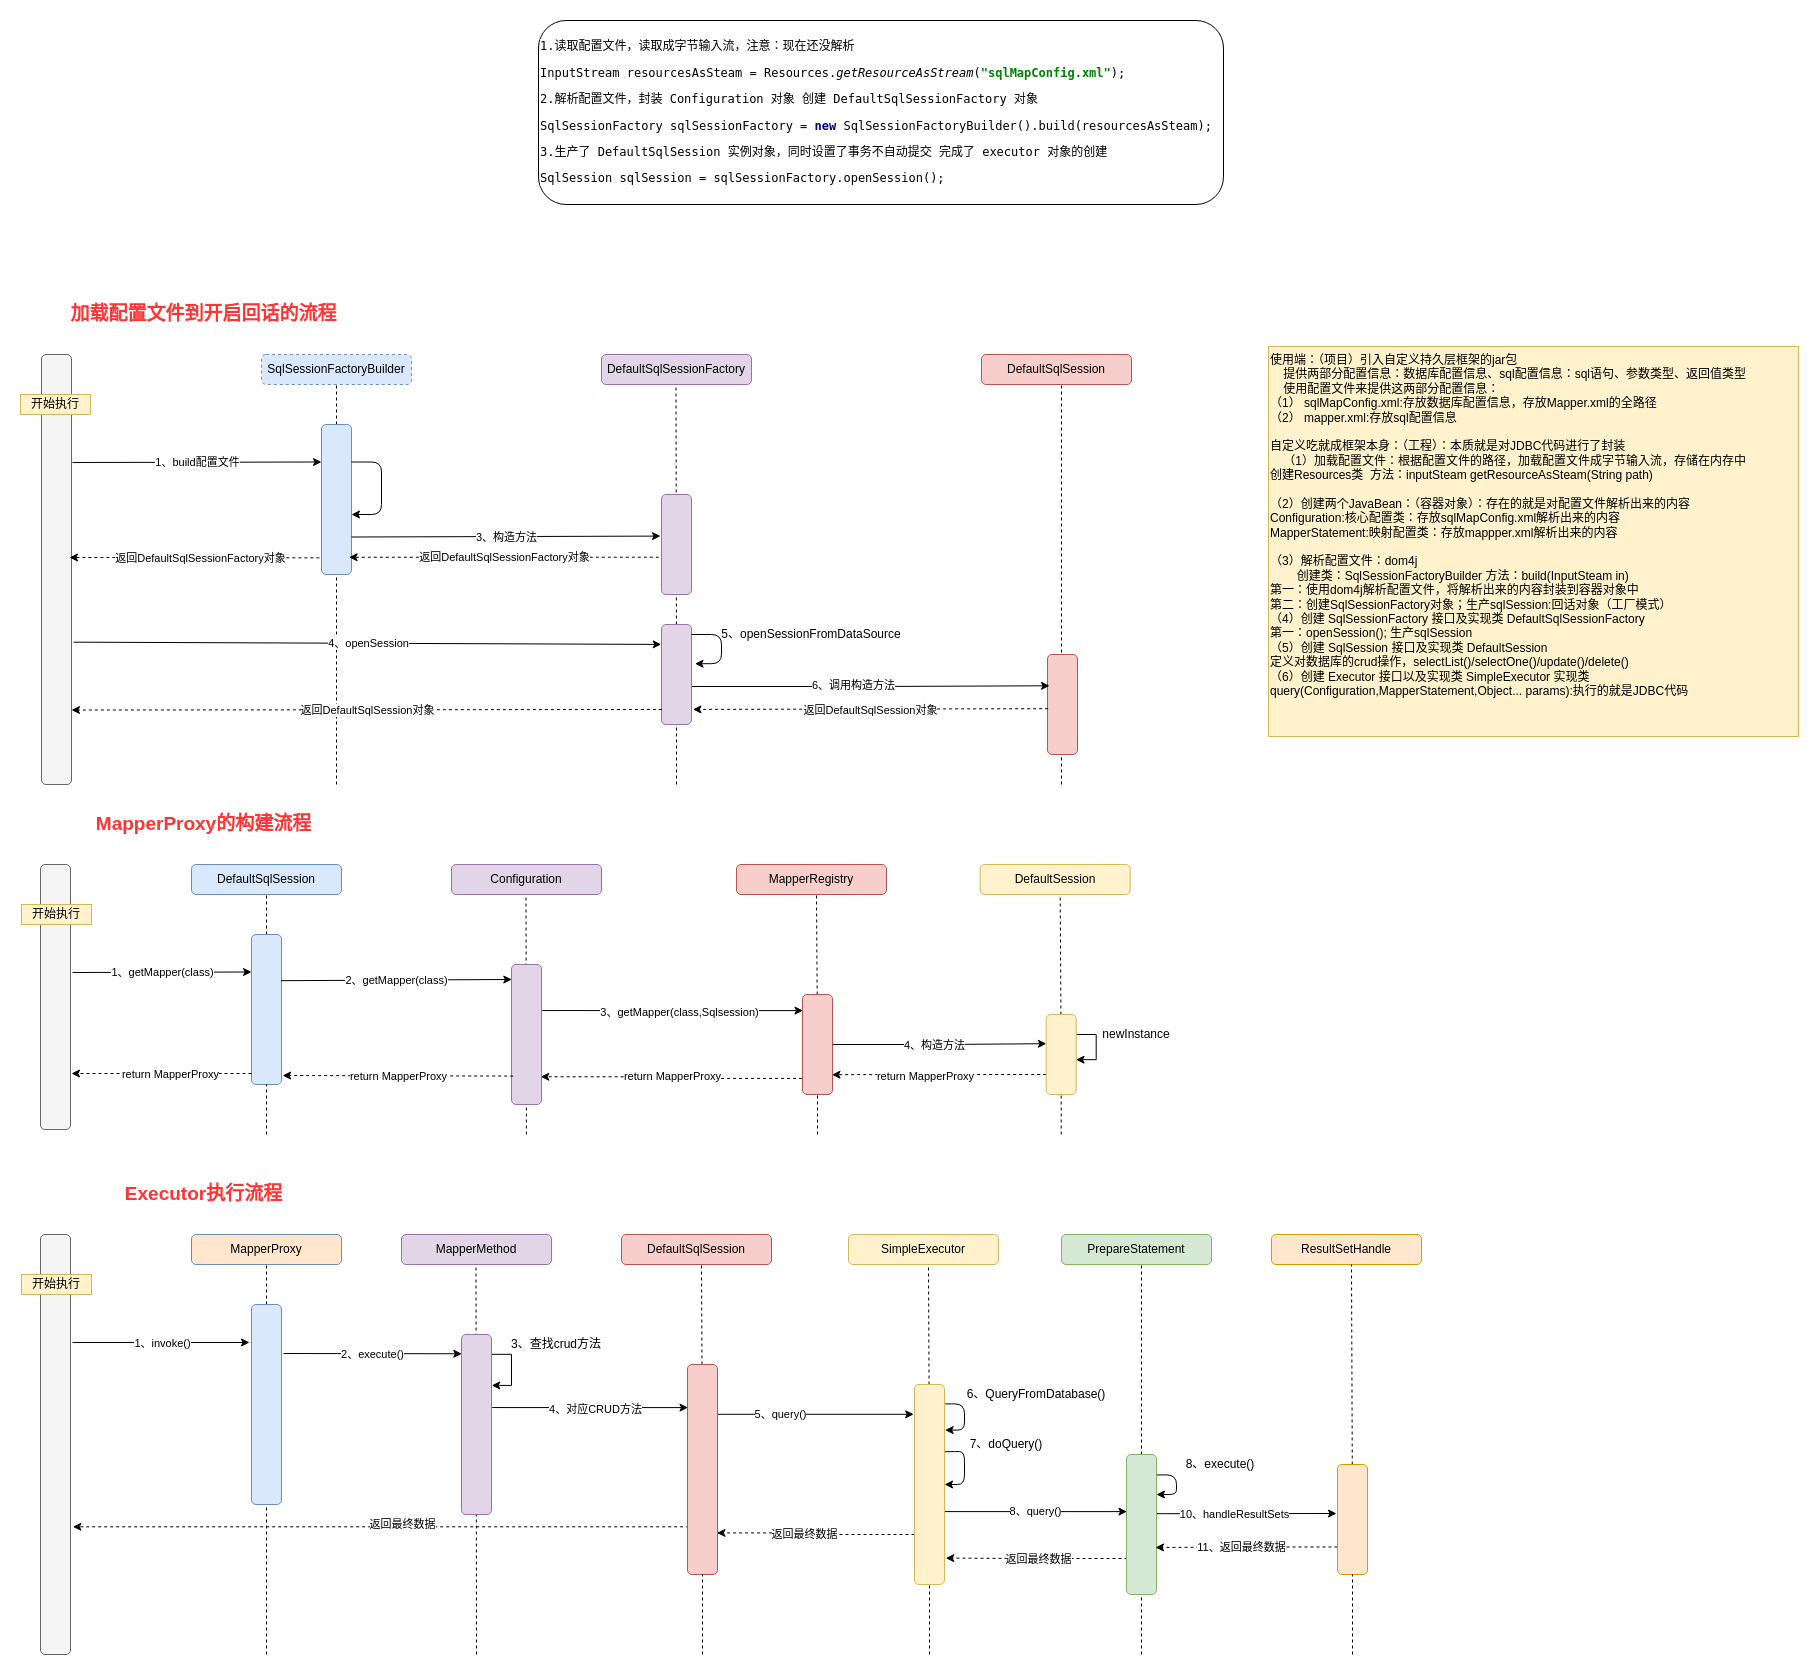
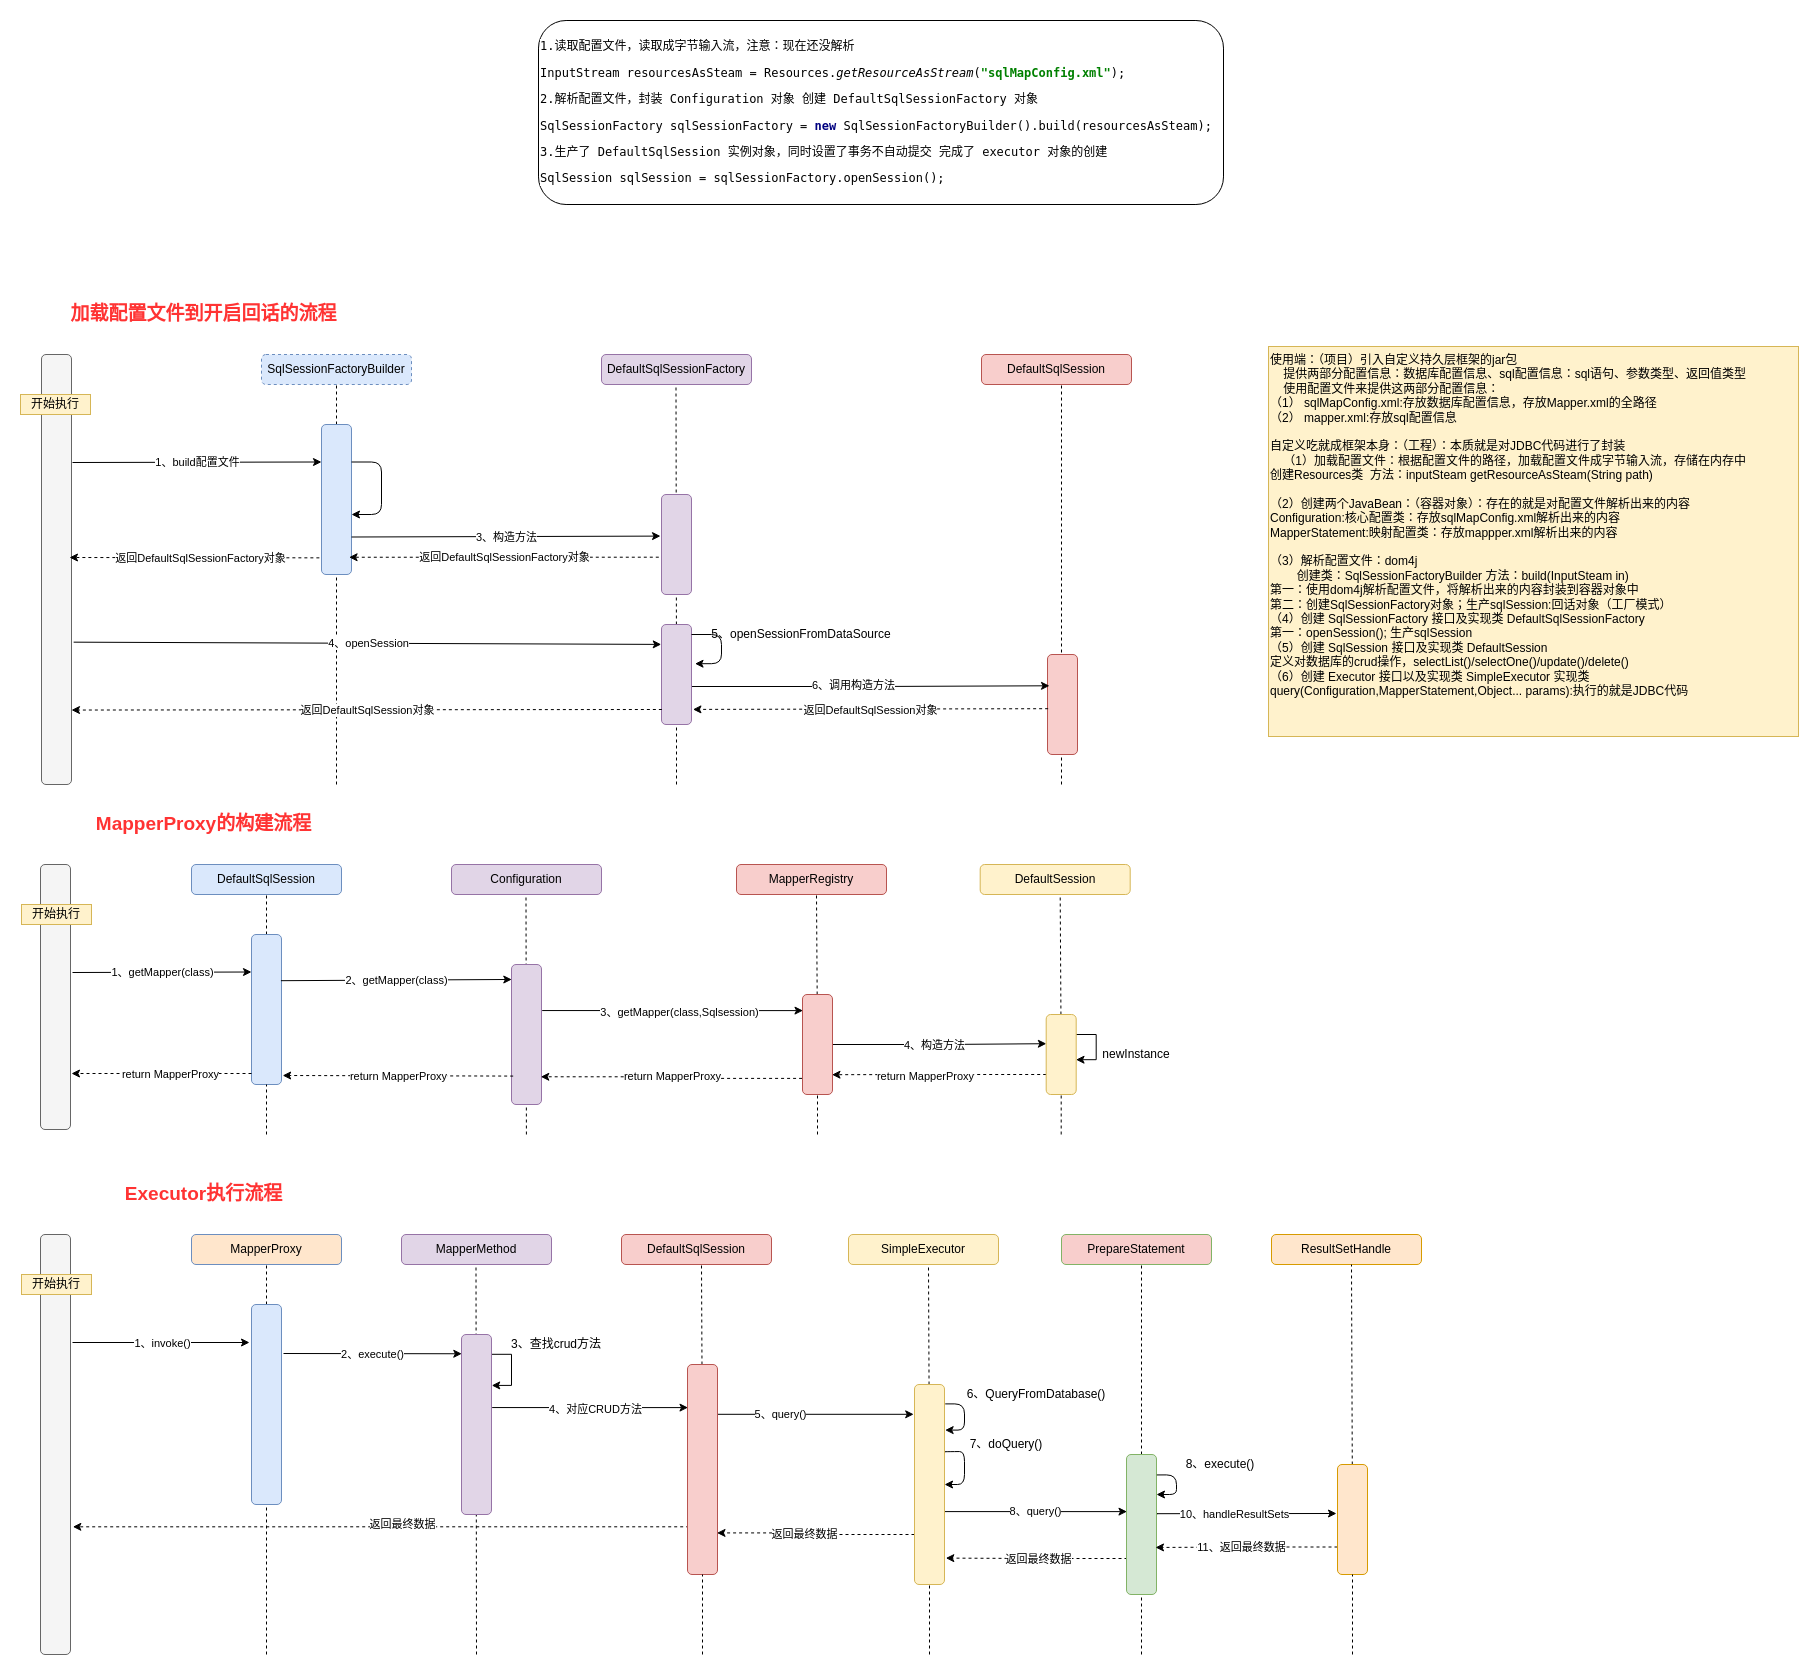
(812, 635) -> (802, 635)
(1137, 1035) -> (1137, 1055)
(1137, 1250) -> (1137, 1250)
